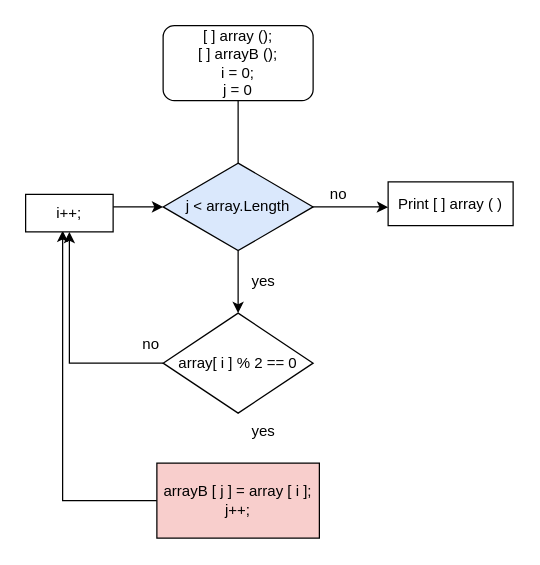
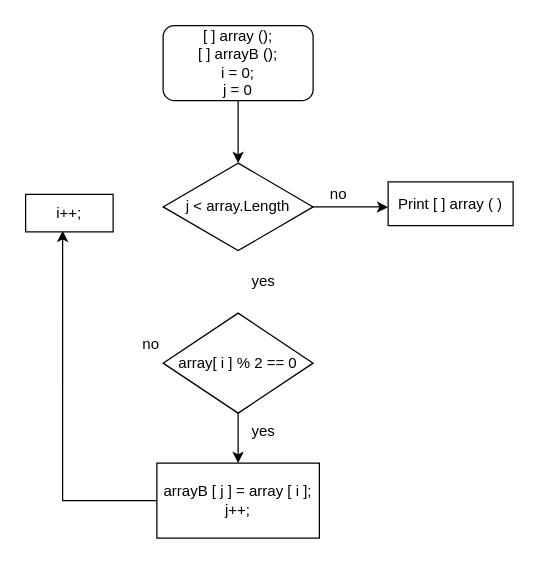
(238, 156) -> (238, 153)
(134, 207) -> none
(238, 207) -> (238, 207)
(238, 278) -> none
(69, 348) -> none
none -> (238, 434)
(238, 501) -> (238, 501)
